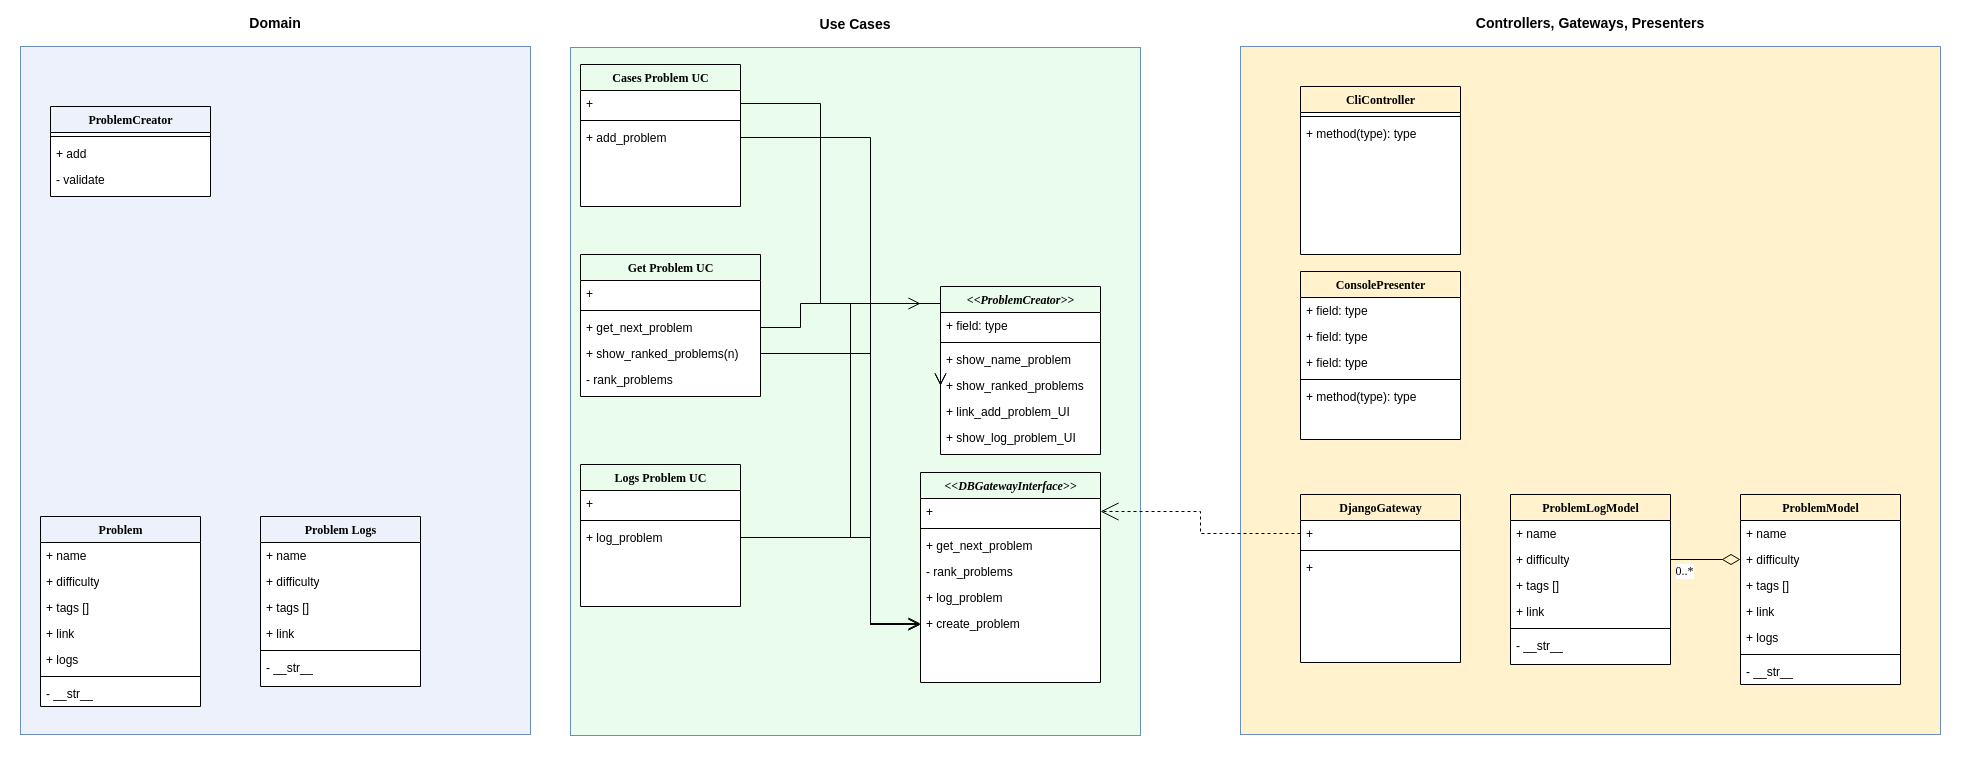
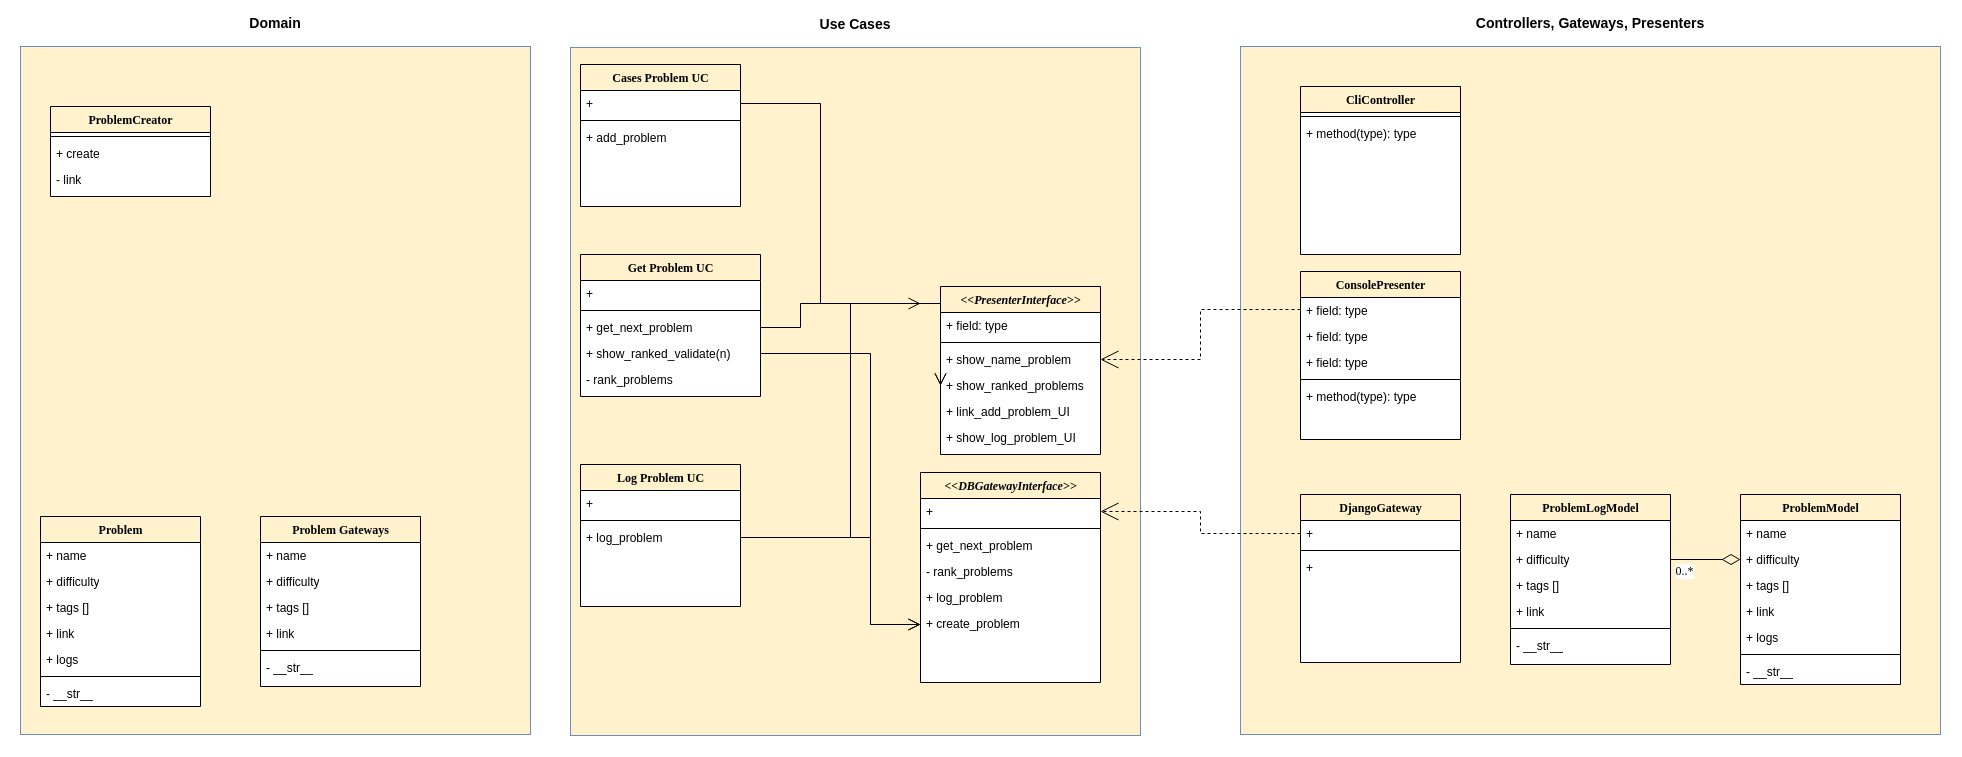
(72, 155) -> (82, 155)
(871, 179) -> none
(85, 181) -> (72, 181)
(1021, 301) -> (1021, 301)
none -> (1201, 333)
(667, 355) -> (666, 355)
(276, 391) -> (276, 391)
(856, 392) -> (856, 392)
(661, 479) -> (661, 479)
(341, 531) -> (341, 531)
